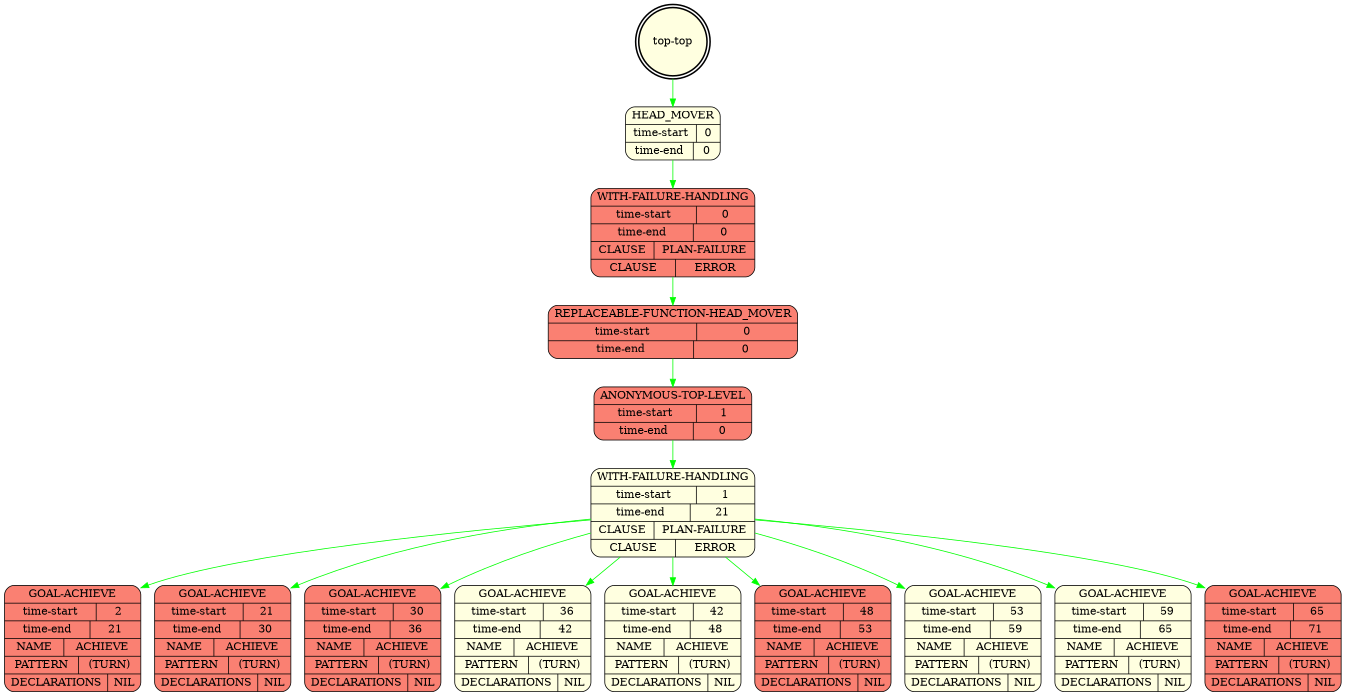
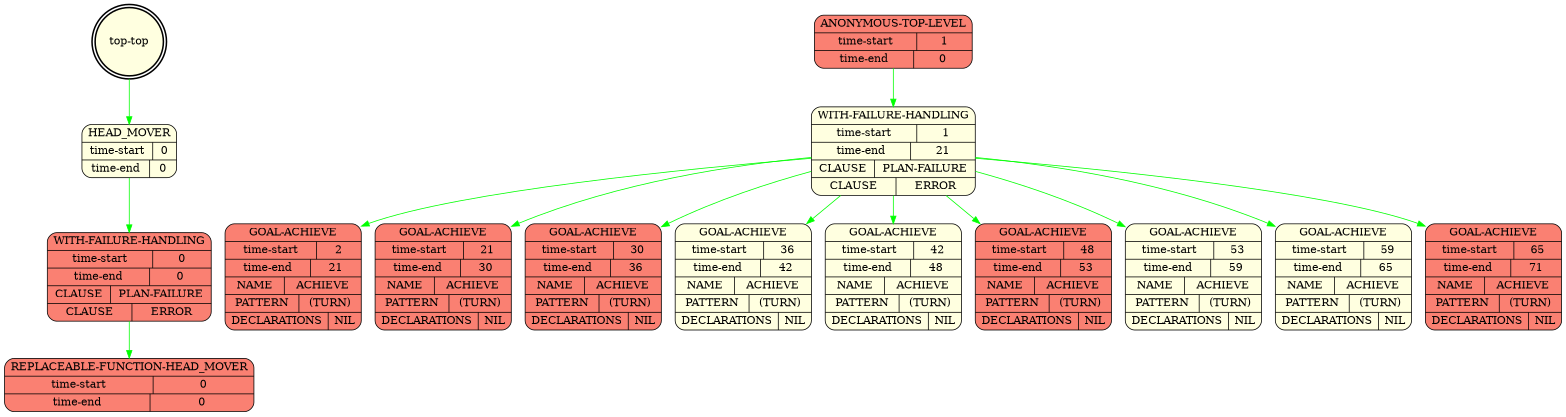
(673, 369) -> none
